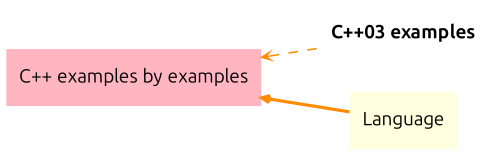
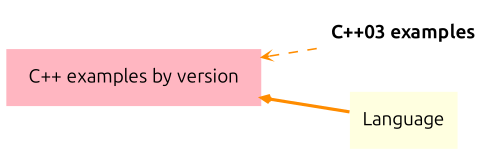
(134, 78) -> (134, 78)
